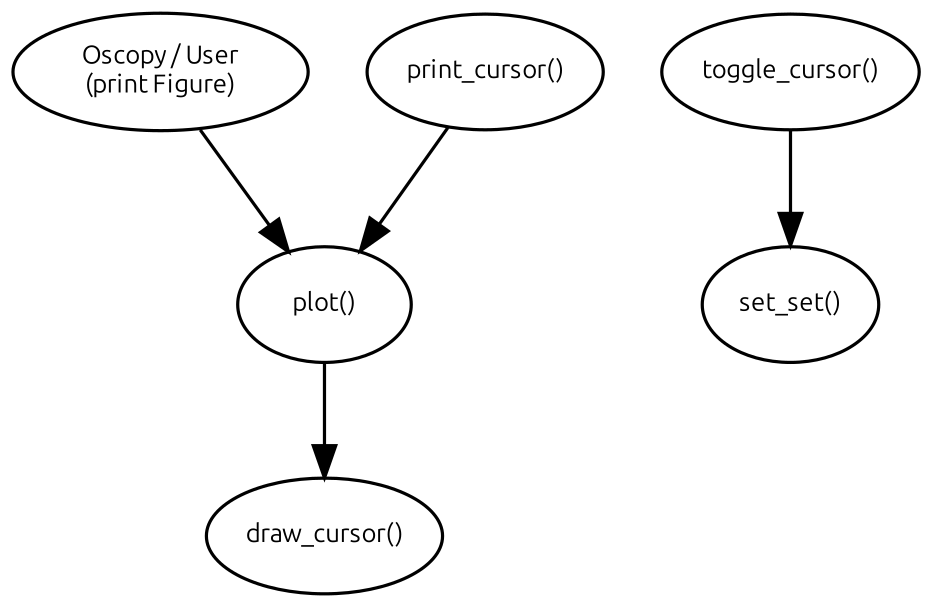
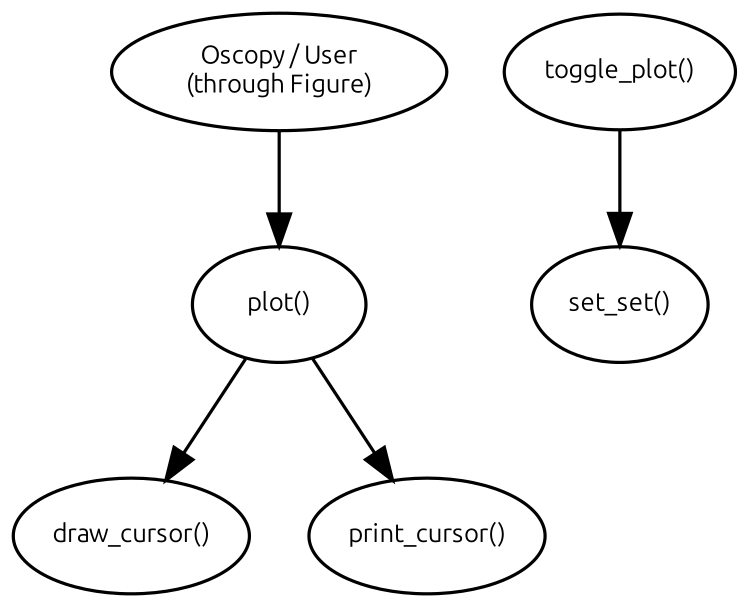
(161, 72) -> (279, 72)
(790, 72) -> (620, 72)
(414, 176) -> (344, 406)
